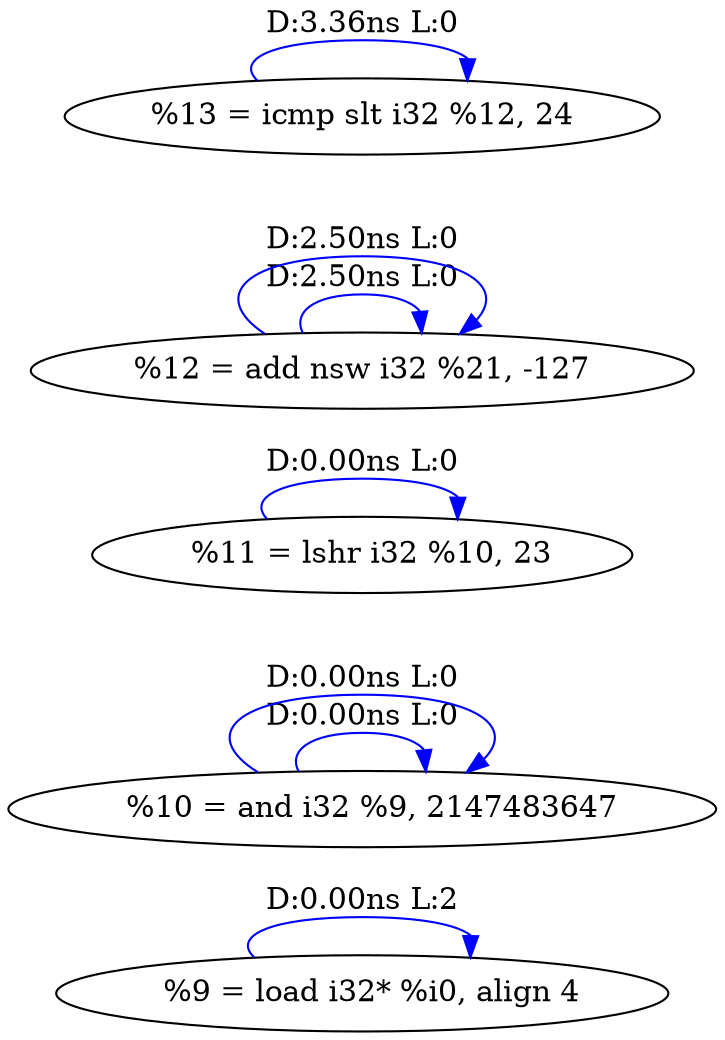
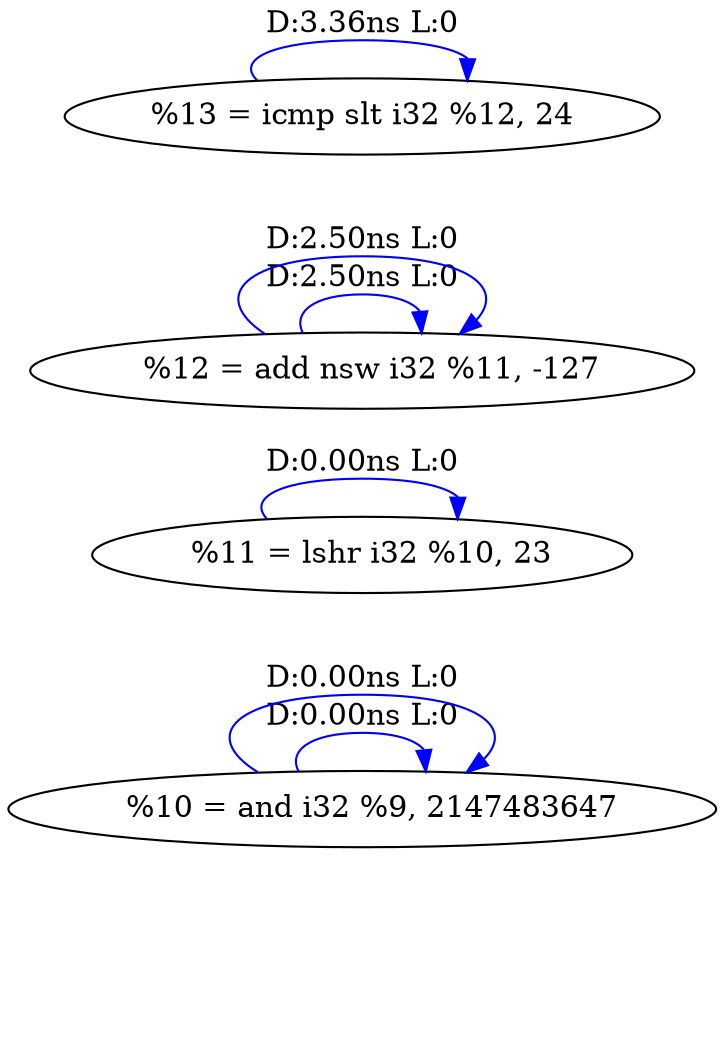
(362, 371) -> (362, 371)
(362, 993) -> none
